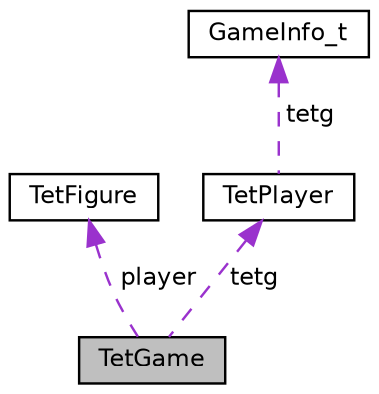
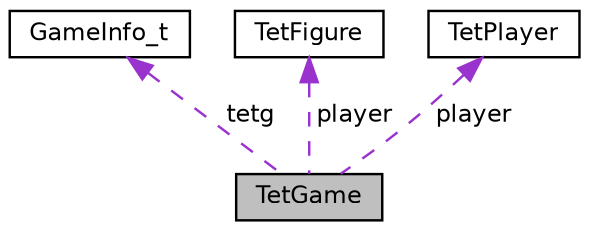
(279, 128) -> (215, 123)
(251, 279) -> (470, 116)
